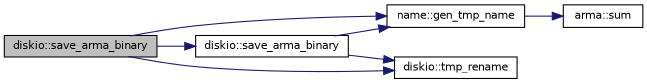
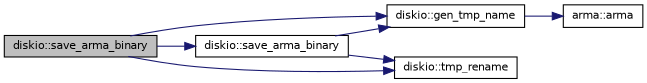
(456, 16) -> (456, 16)
(603, 16) -> (603, 16)
